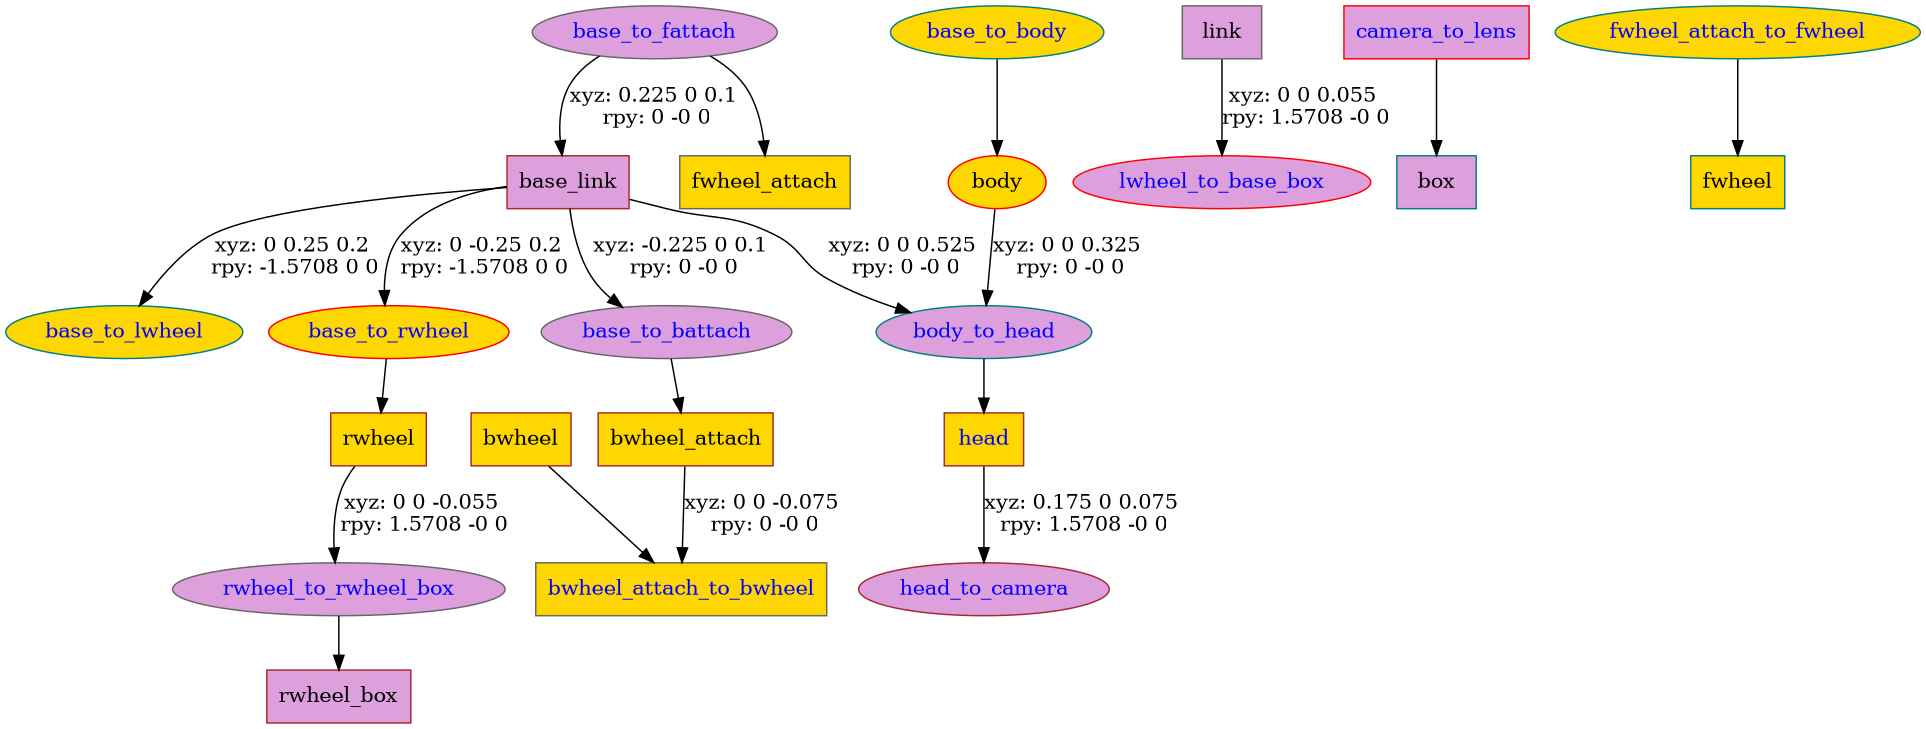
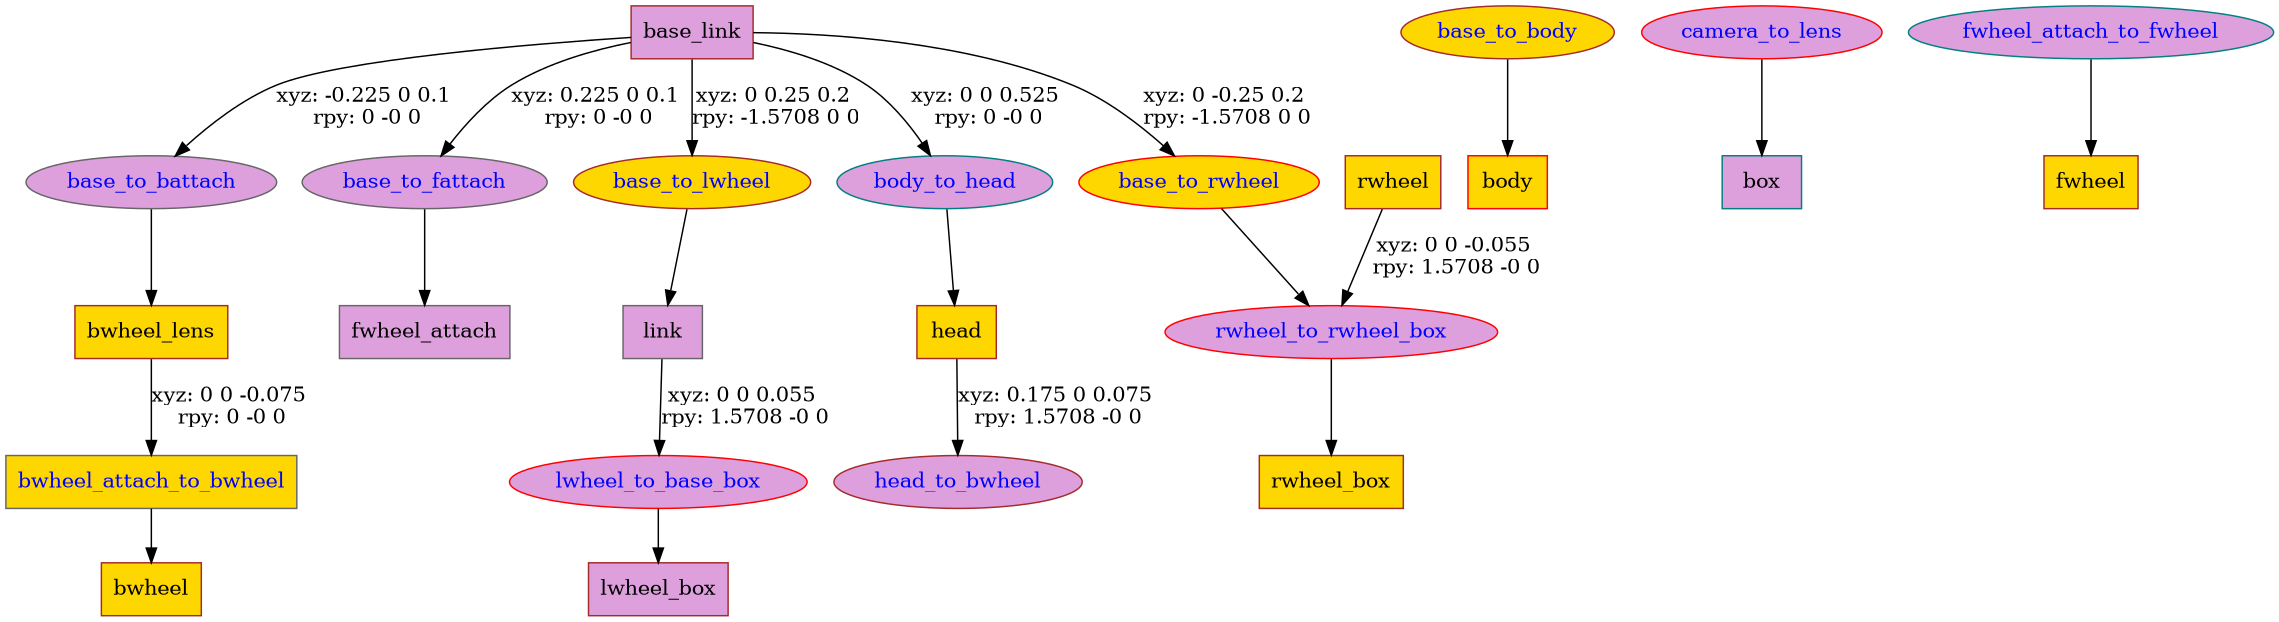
(997, 32) -> (1508, 32)
(1437, 32) -> (1762, 32)
(1738, 32) -> (2091, 32)
(566, 92) -> (530, 75)
(765, 182) -> (425, 332)
(997, 182) -> (1508, 182)
(1738, 182) -> (2091, 182)
none -> (679, 250)
(991, 250) -> none
(124, 332) -> (692, 182)
(384, 378) -> (1260, 251)
(686, 439) -> (151, 332)
(984, 439) -> (957, 332)
(596, 509) -> (151, 528)
(339, 589) -> (1331, 332)
none -> (658, 589)
(984, 589) -> (958, 482)
(339, 697) -> (1331, 482)
